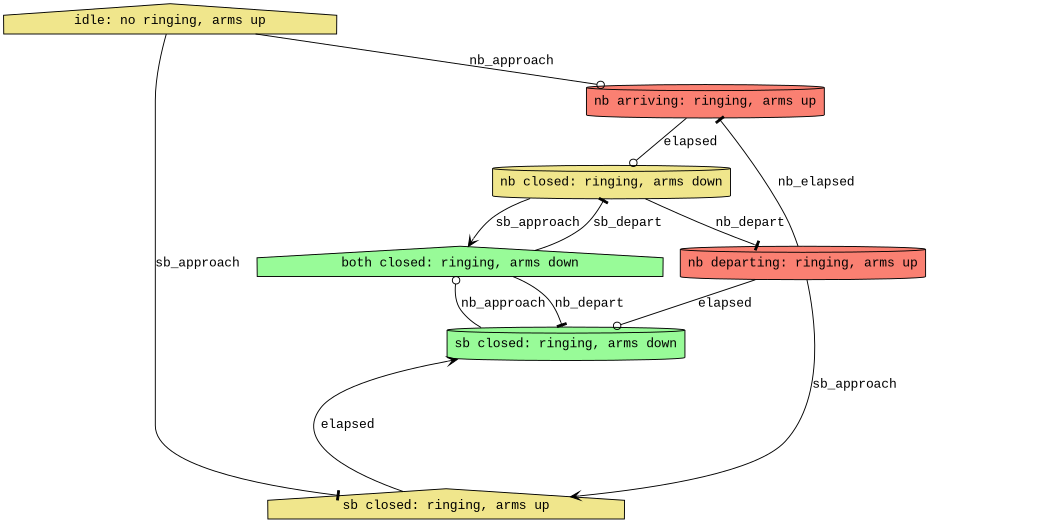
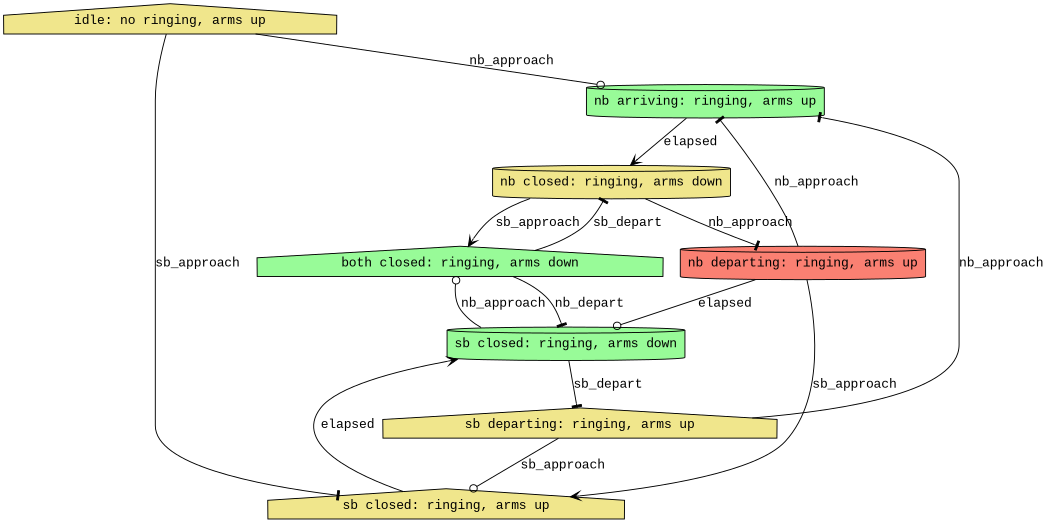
(705, 101) -> (705, 101)
(661, 139) -> (661, 139)
(816, 182) -> (816, 182)
(750, 223) -> (750, 223)
none -> (580, 425)
